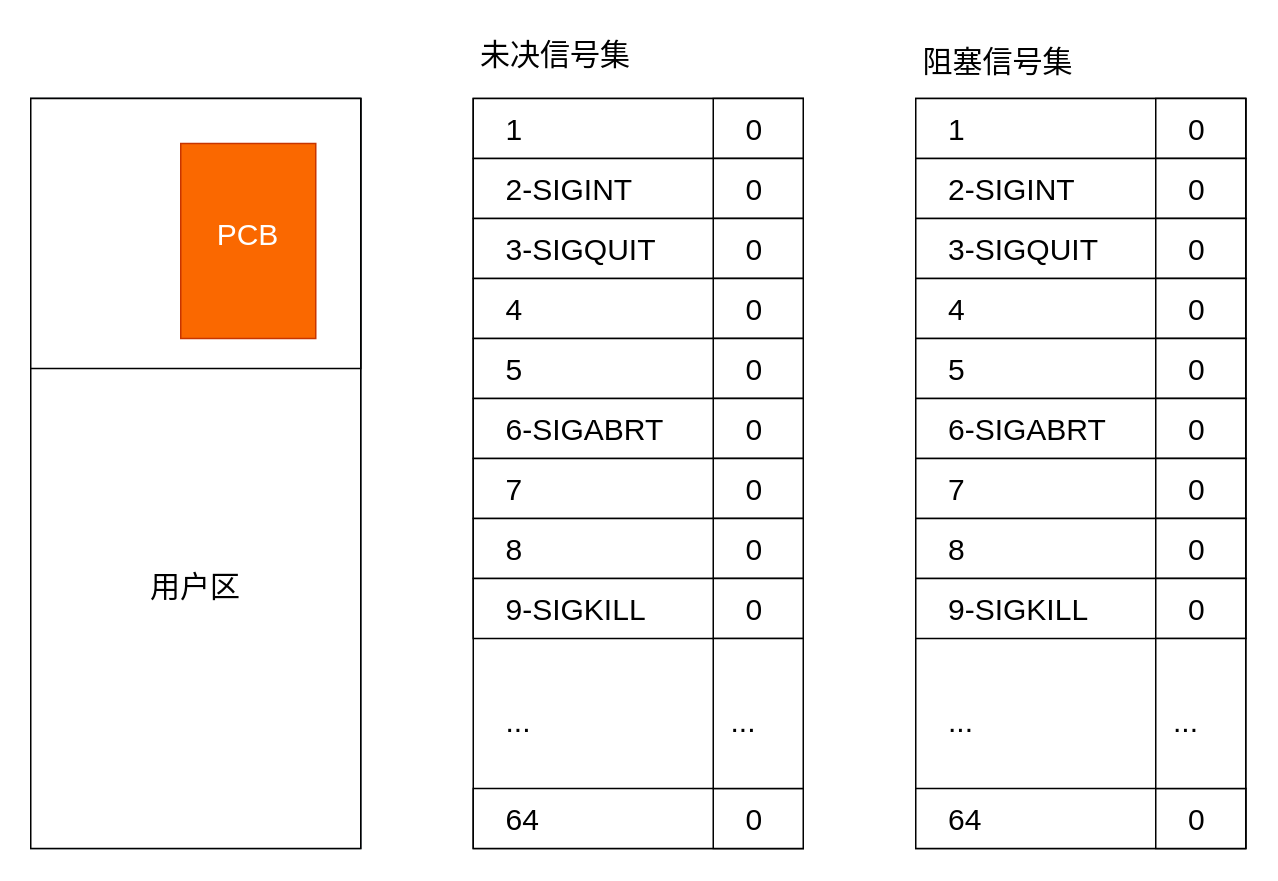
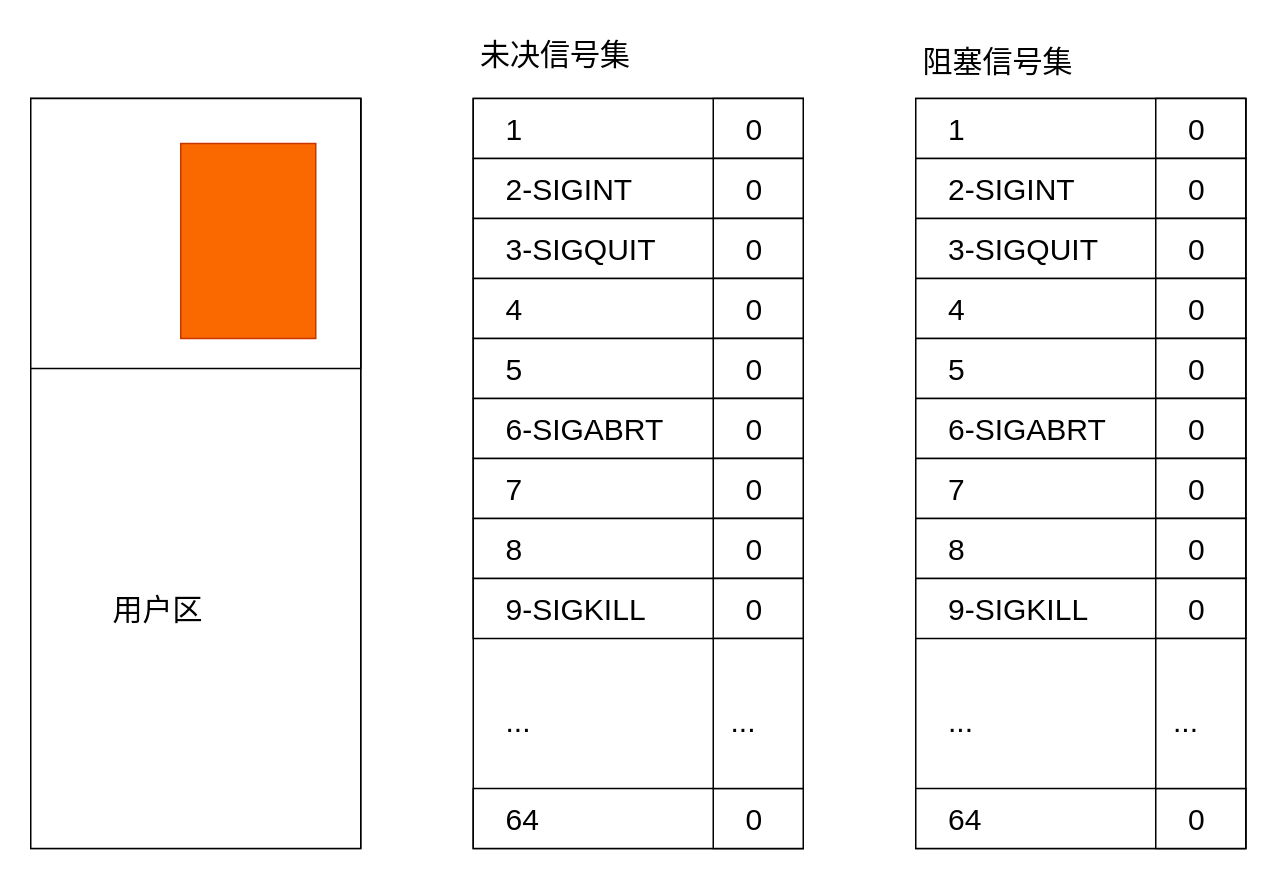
(248, 233) -> none
(196, 586) -> (158, 608)
